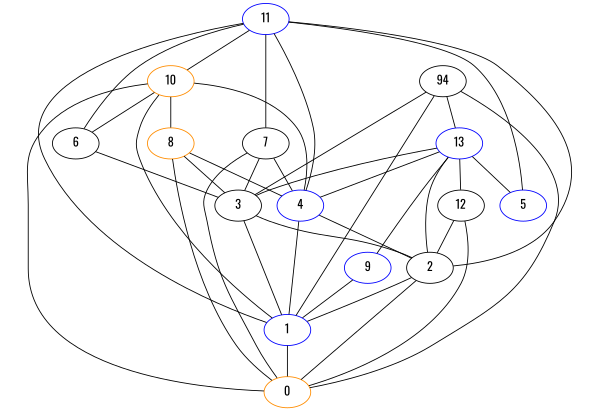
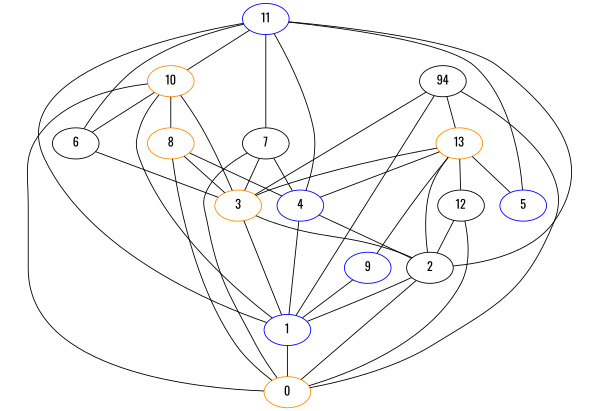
(279, 110) -> (209, 141)
(459, 143) -> (459, 143)
(238, 206) -> (238, 206)
